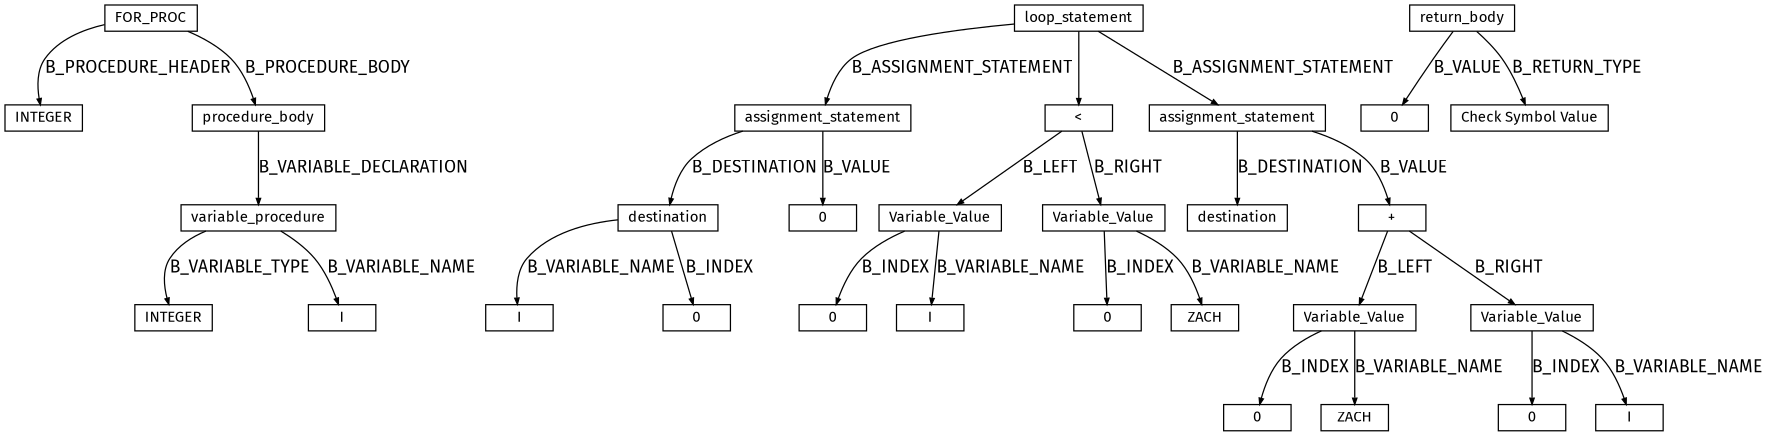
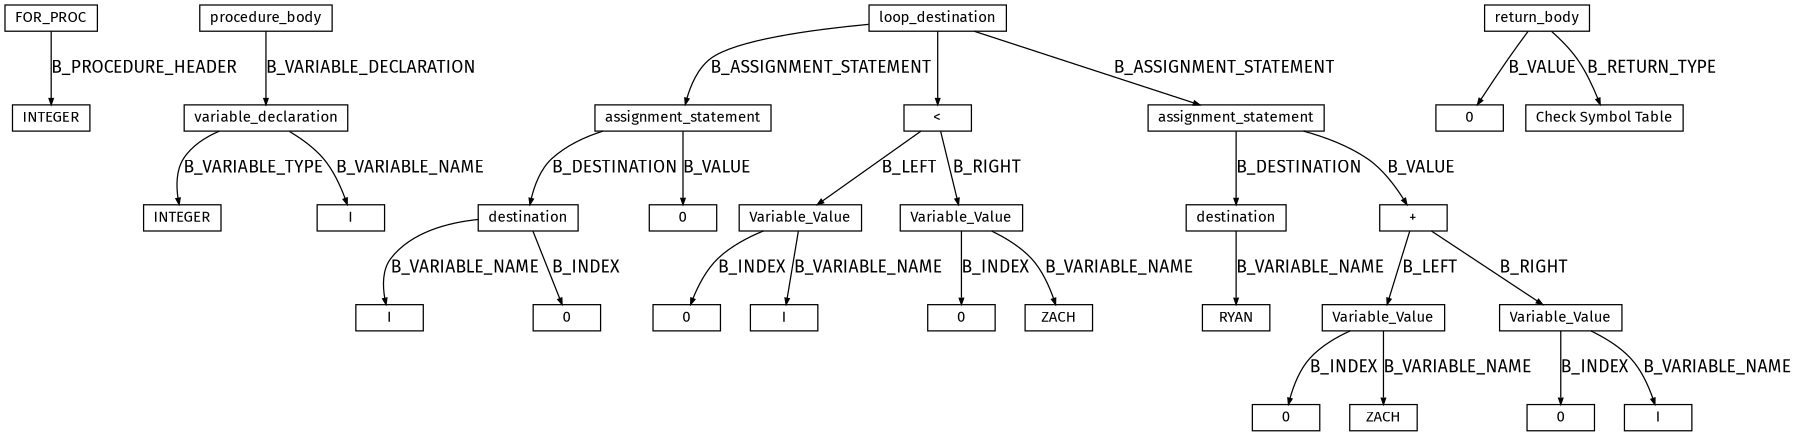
(1079, 18) -> (938, 18)
(229, 57) -> none
(1530, 118) -> (1604, 118)
(258, 218) -> (266, 118)
none -> (1236, 318)
